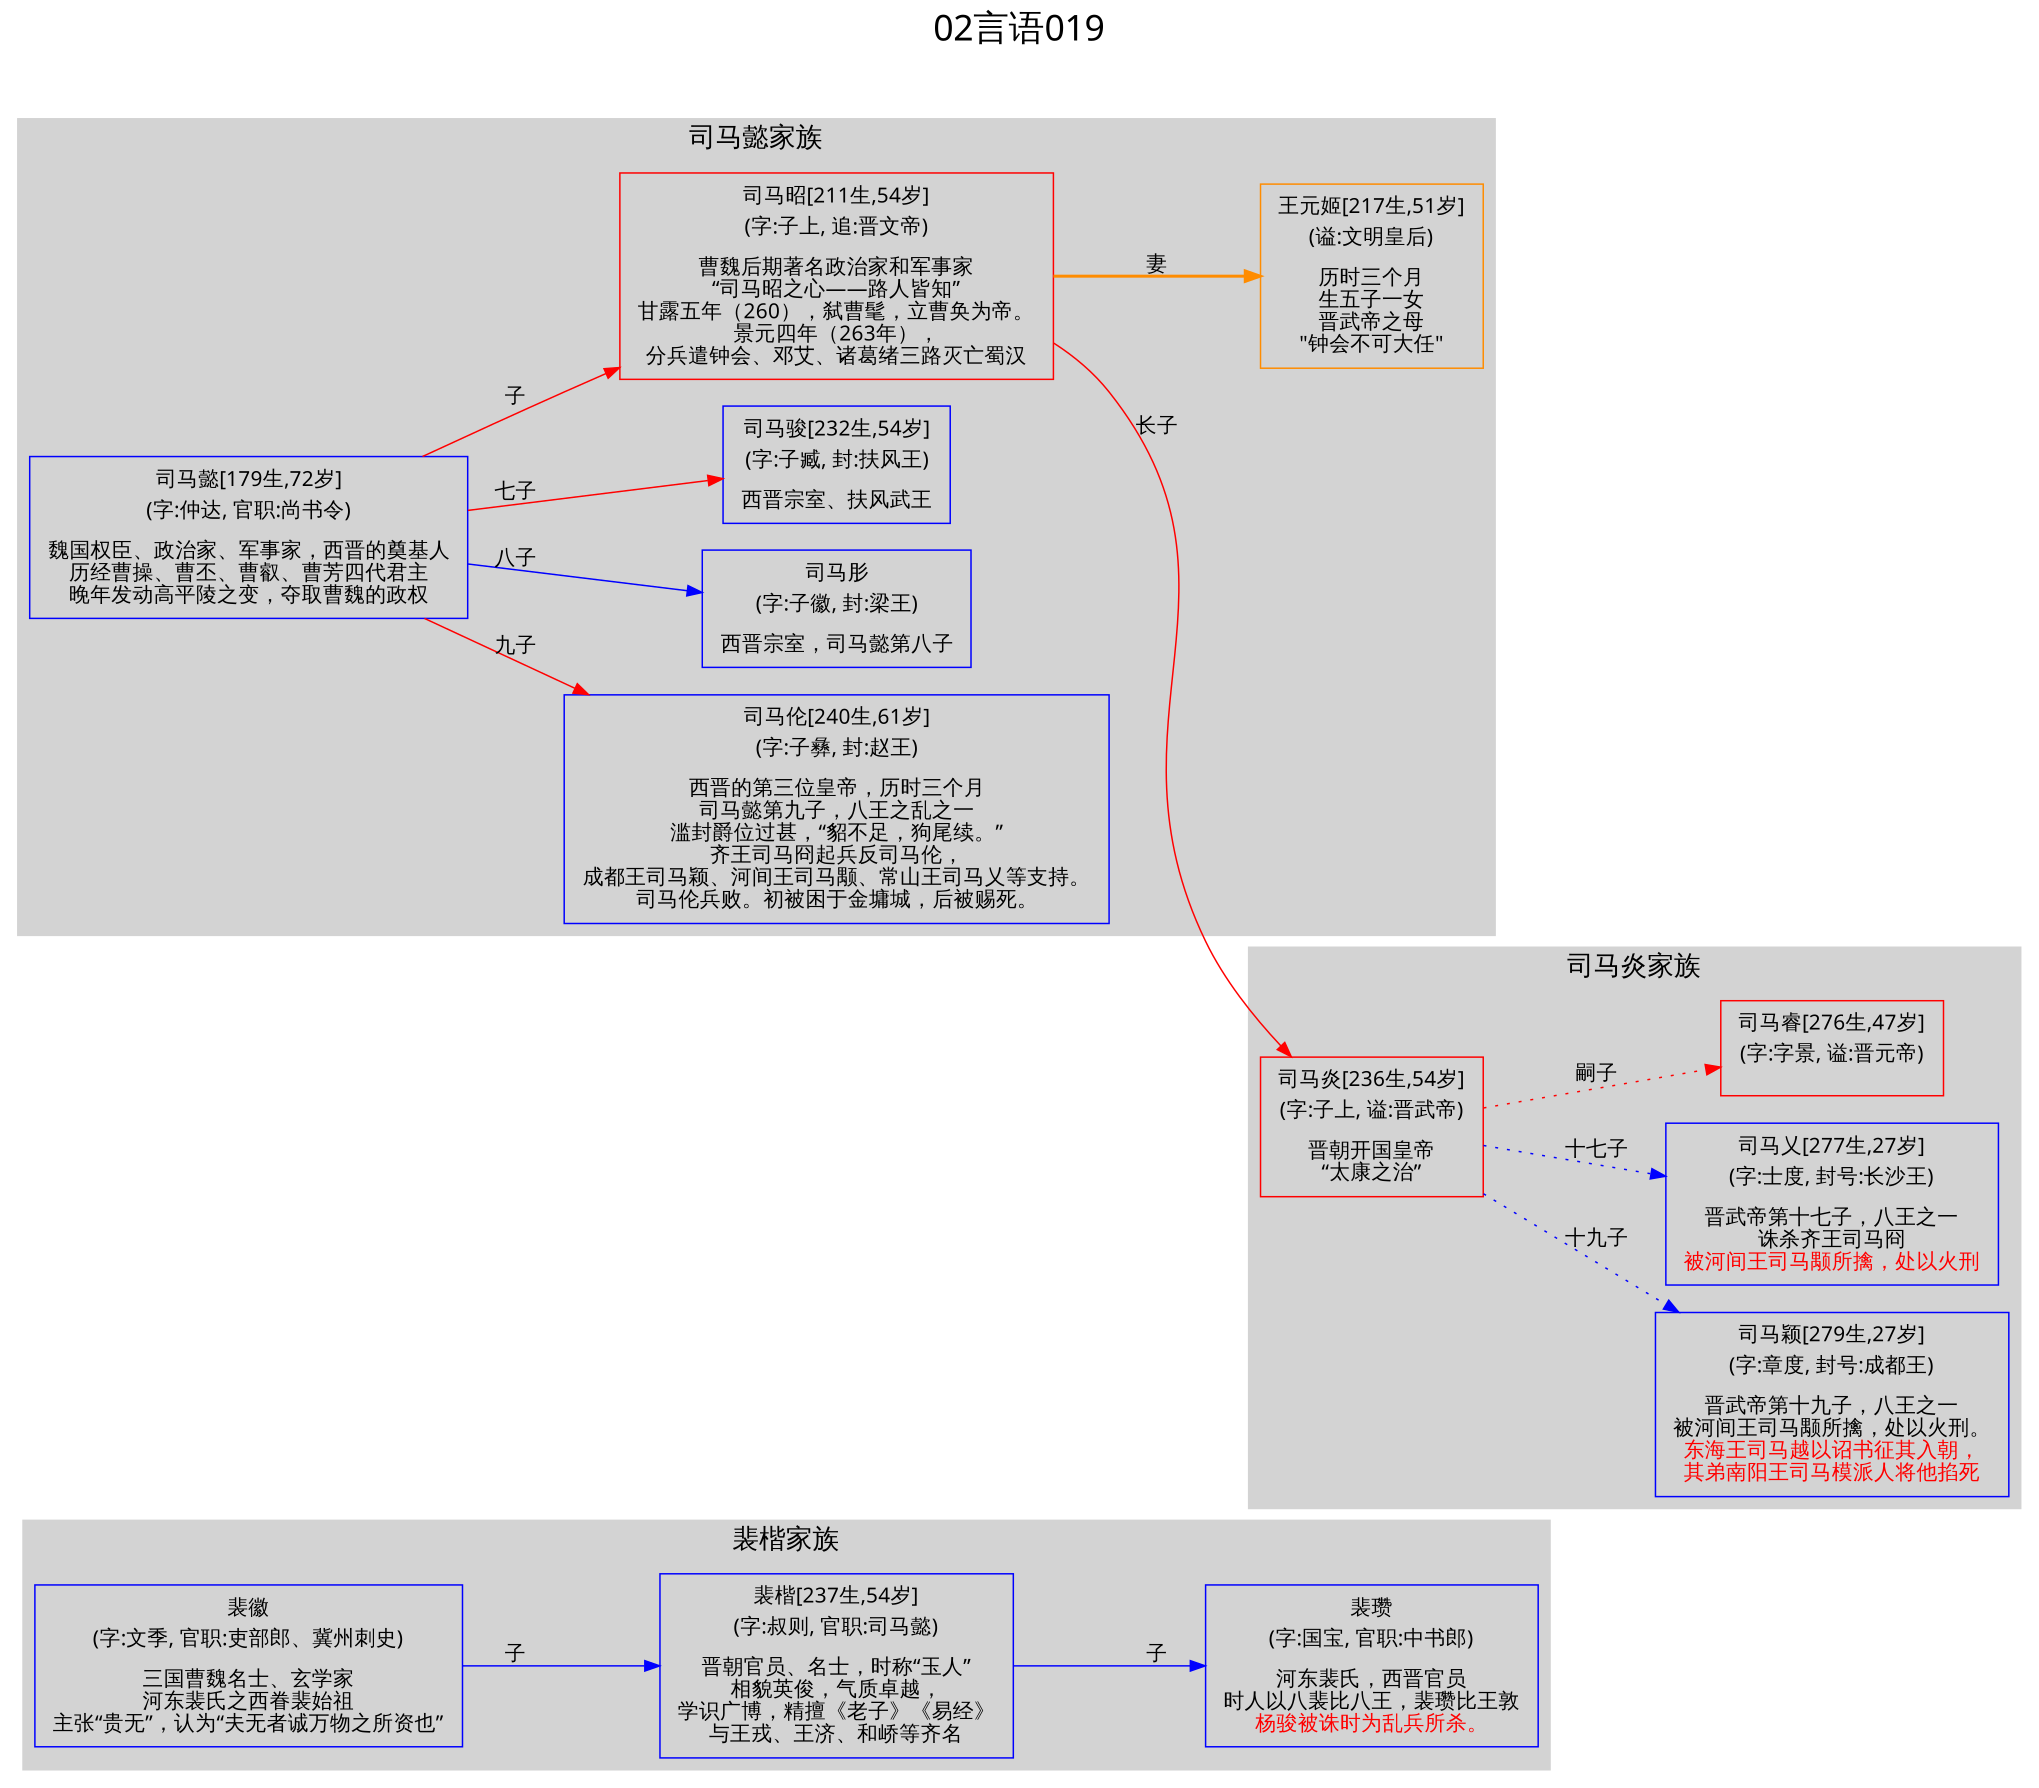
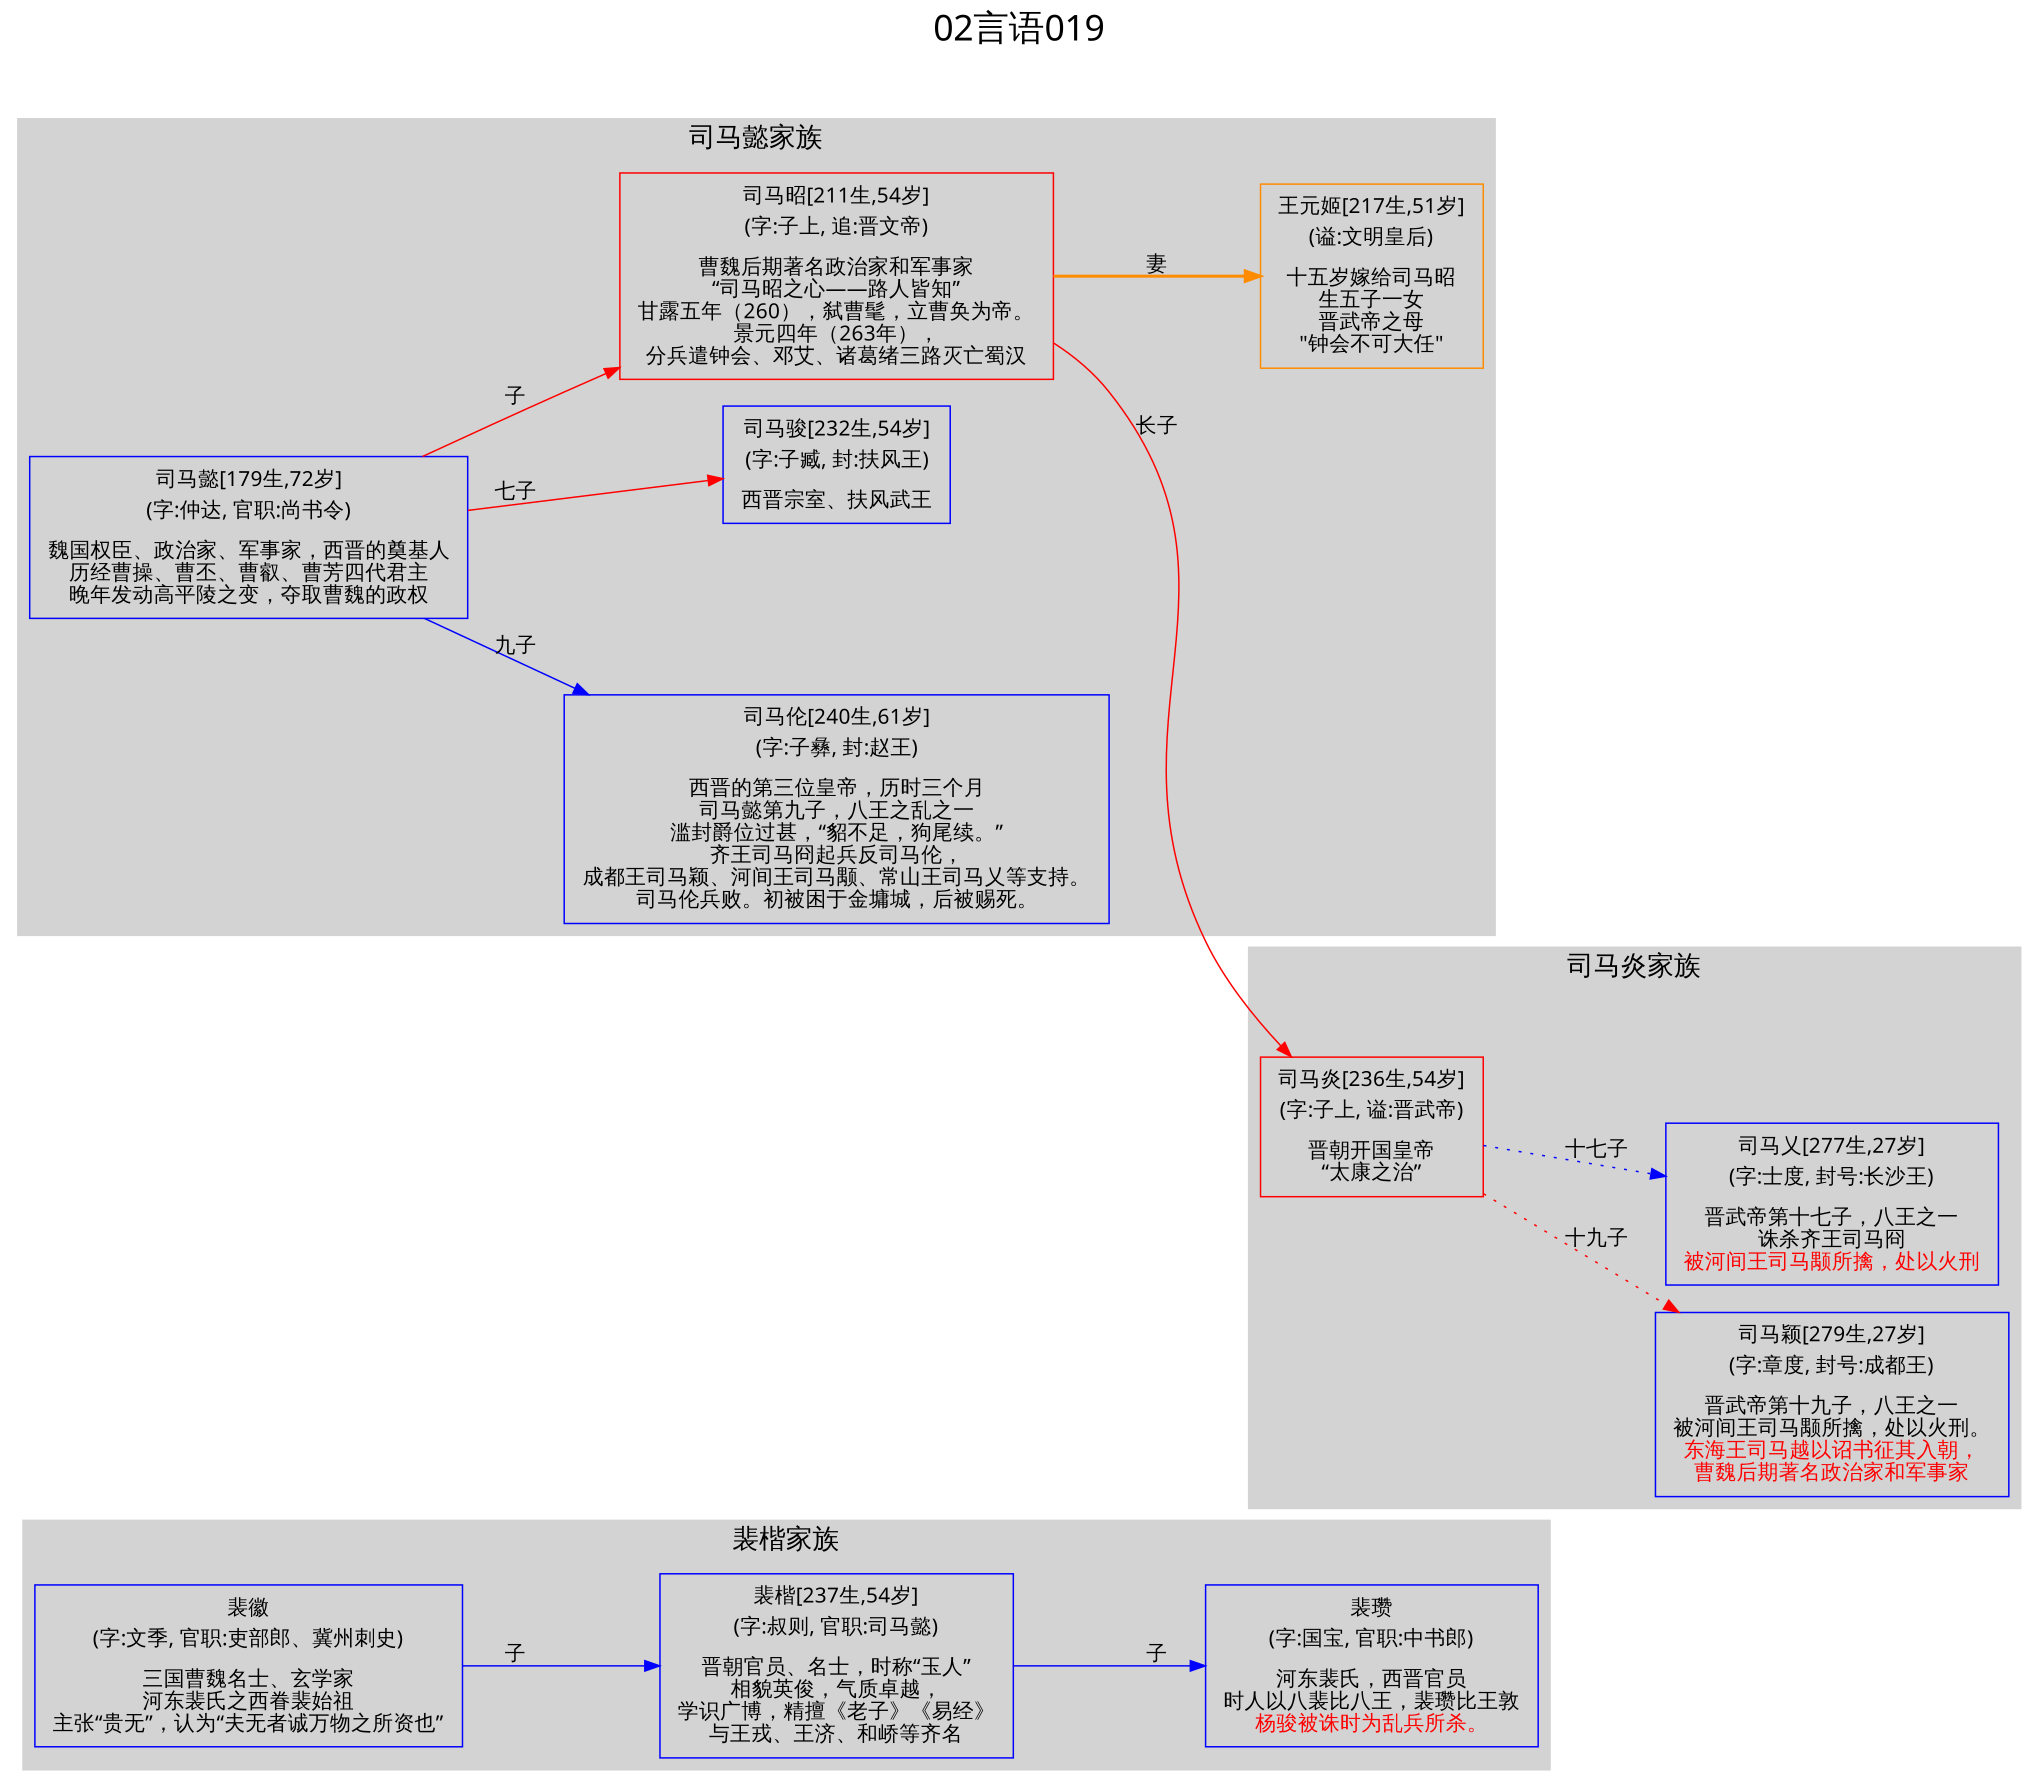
(1372, 278) -> (1372, 278)
(837, 609) -> none
(500, 653) -> (500, 653)
(1832, 1048) -> none
(1575, 1249) -> (1575, 1249)
(1832, 1473) -> (1832, 1473)
